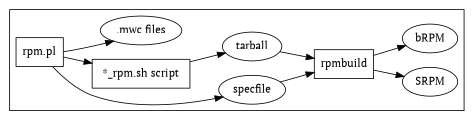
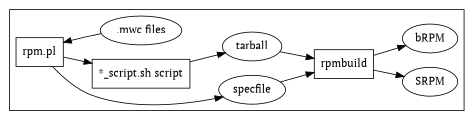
(85, 48) -> (86, 37)
(141, 74) -> (141, 74)
